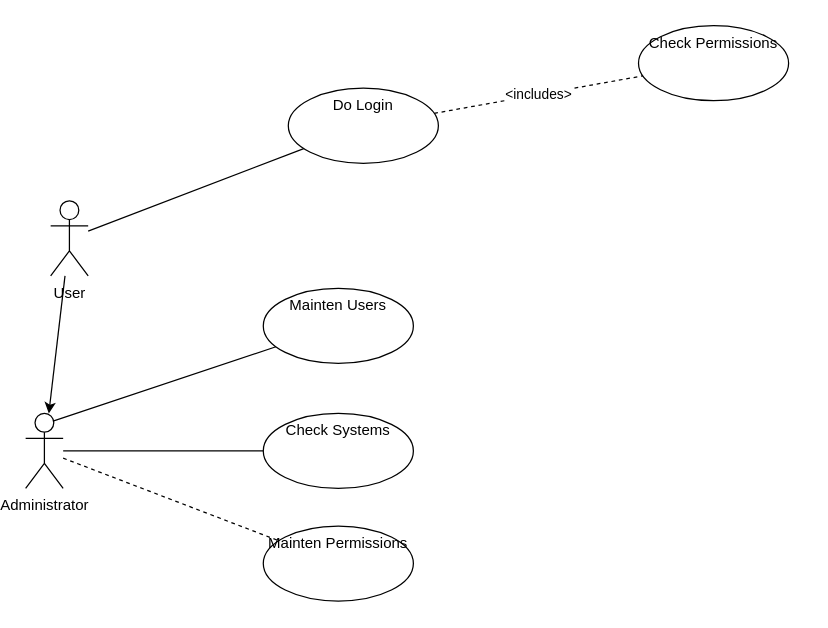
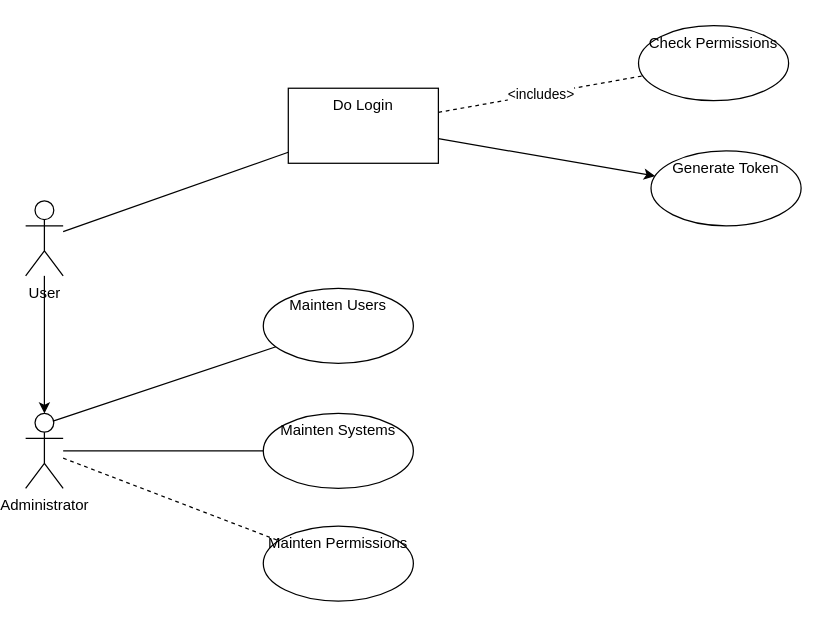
(363, 126) -> (363, 126)
none -> (542, 156)
none -> (726, 188)
(69, 238) -> (44, 238)
(338, 431) -> (338, 431)
